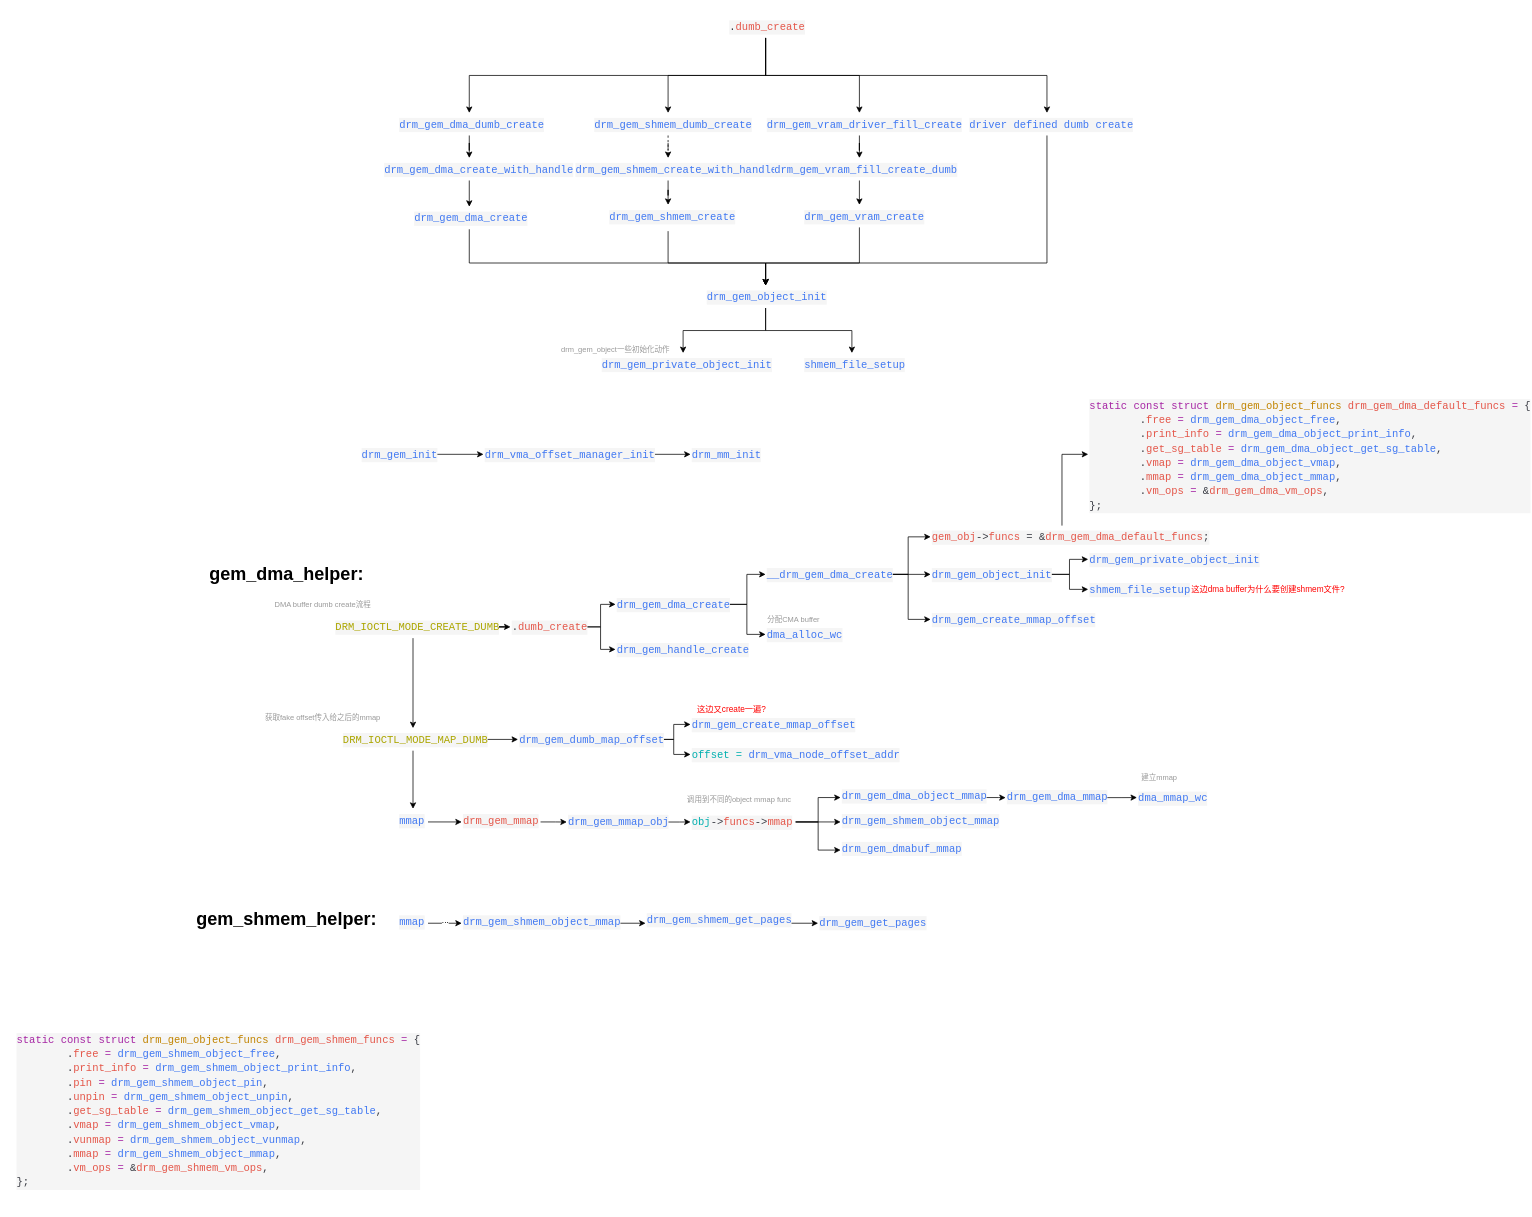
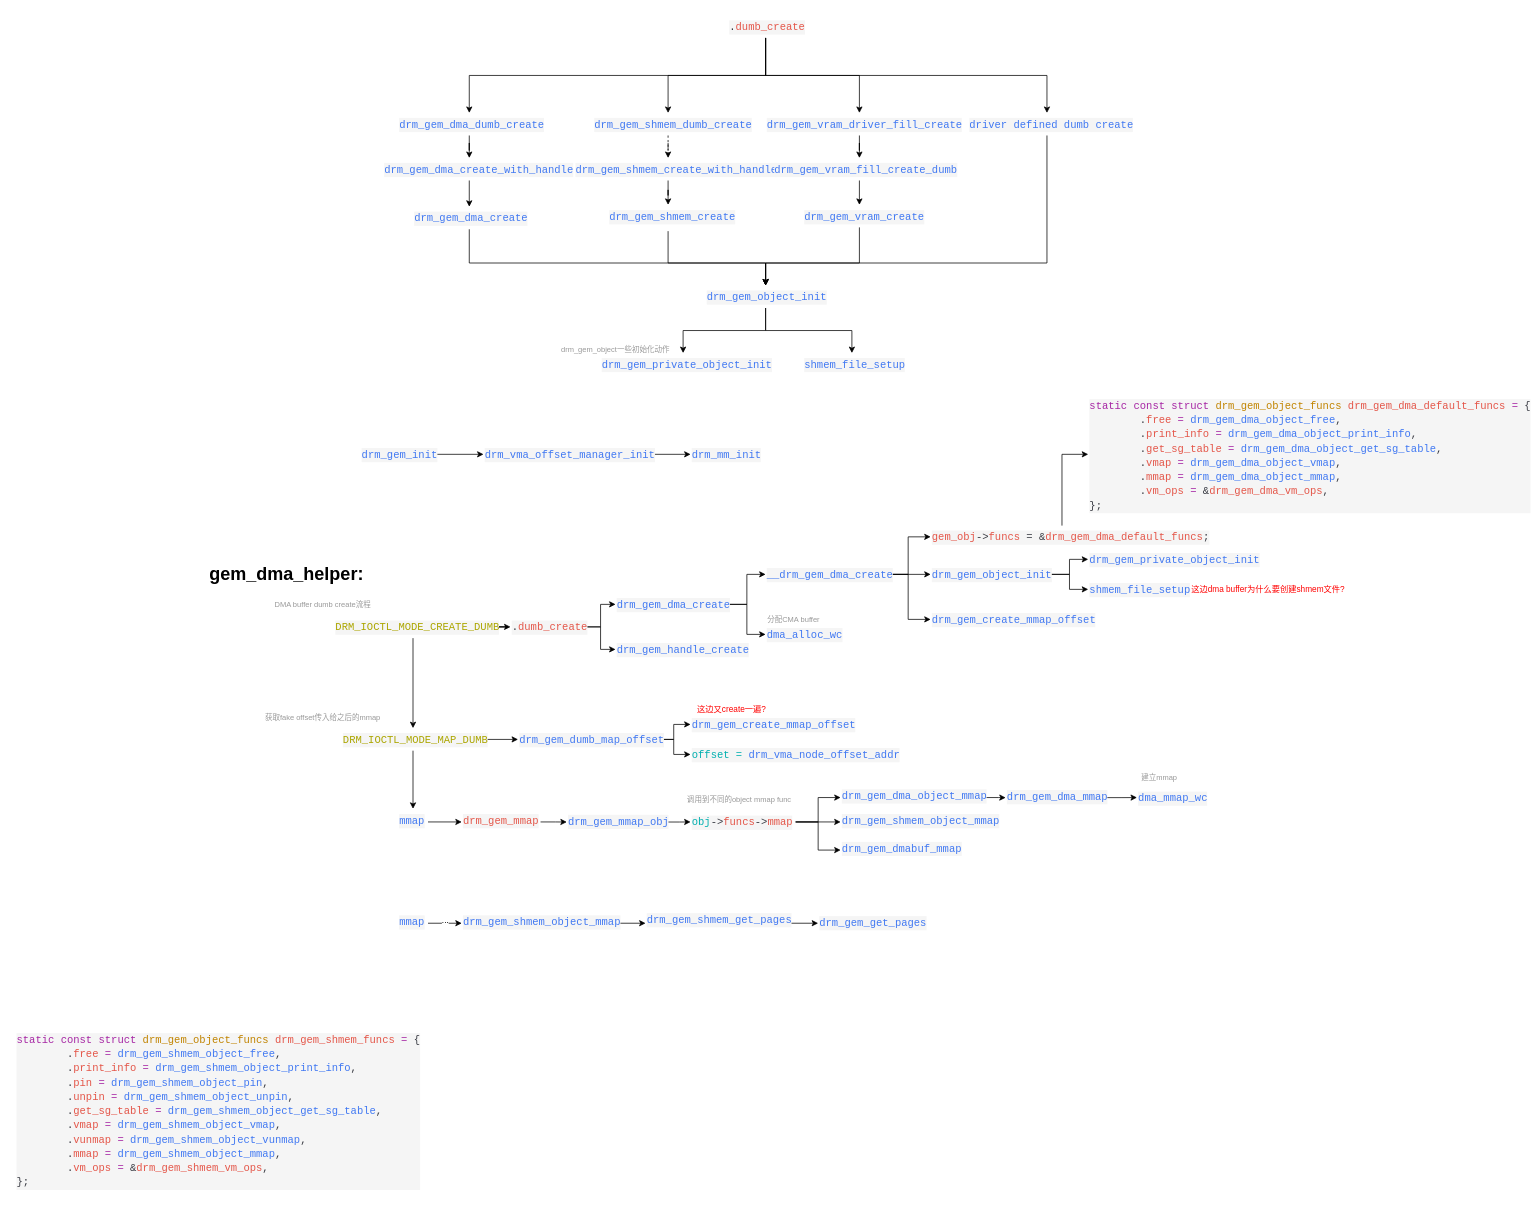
(289, 919) -> none
